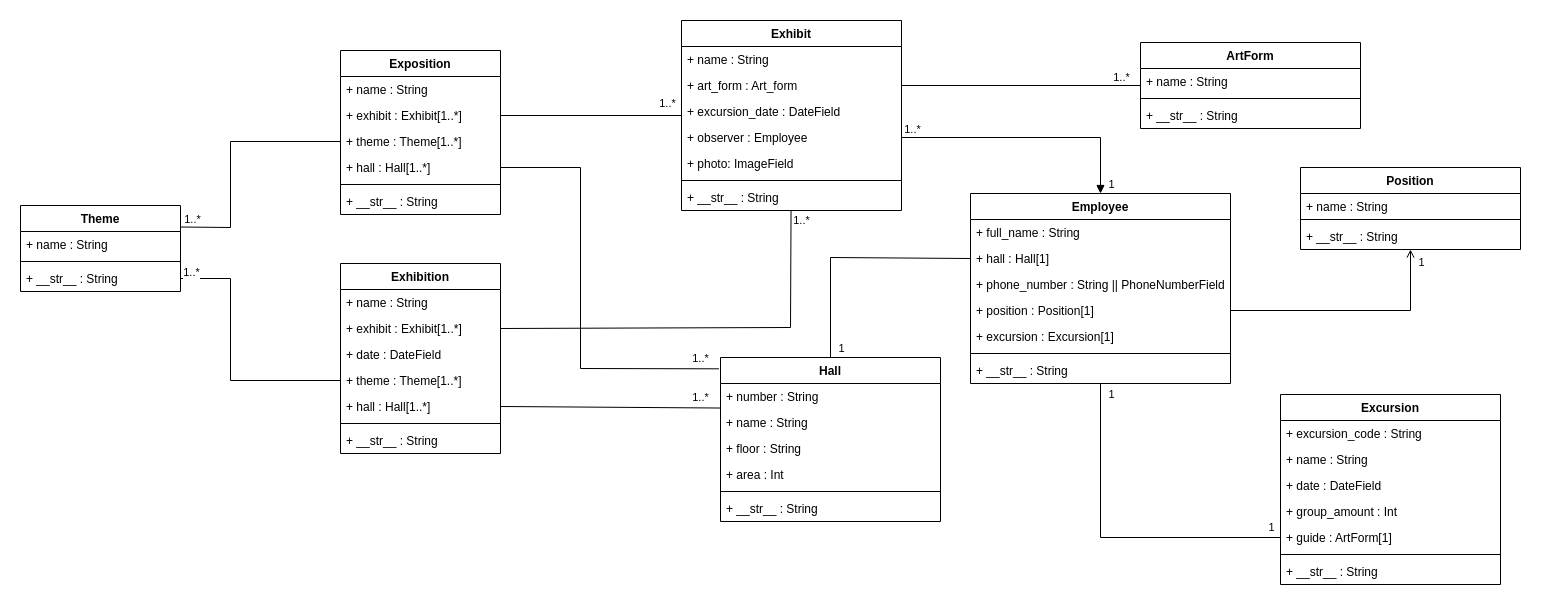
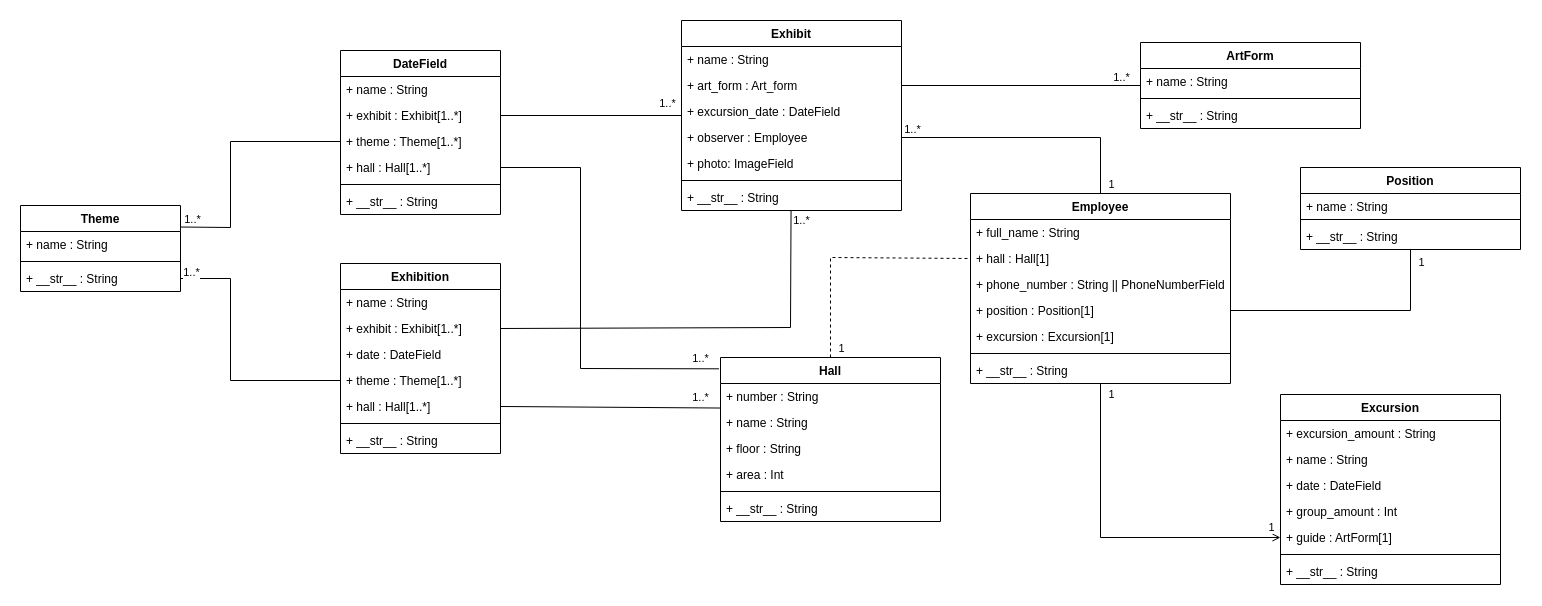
(421, 65) -> (421, 65)
(1101, 184) -> (1101, 188)
(1411, 255) -> (1411, 255)
(850, 258) -> (850, 258)
(1361, 435) -> (1368, 435)
(1275, 538) -> (1274, 538)
